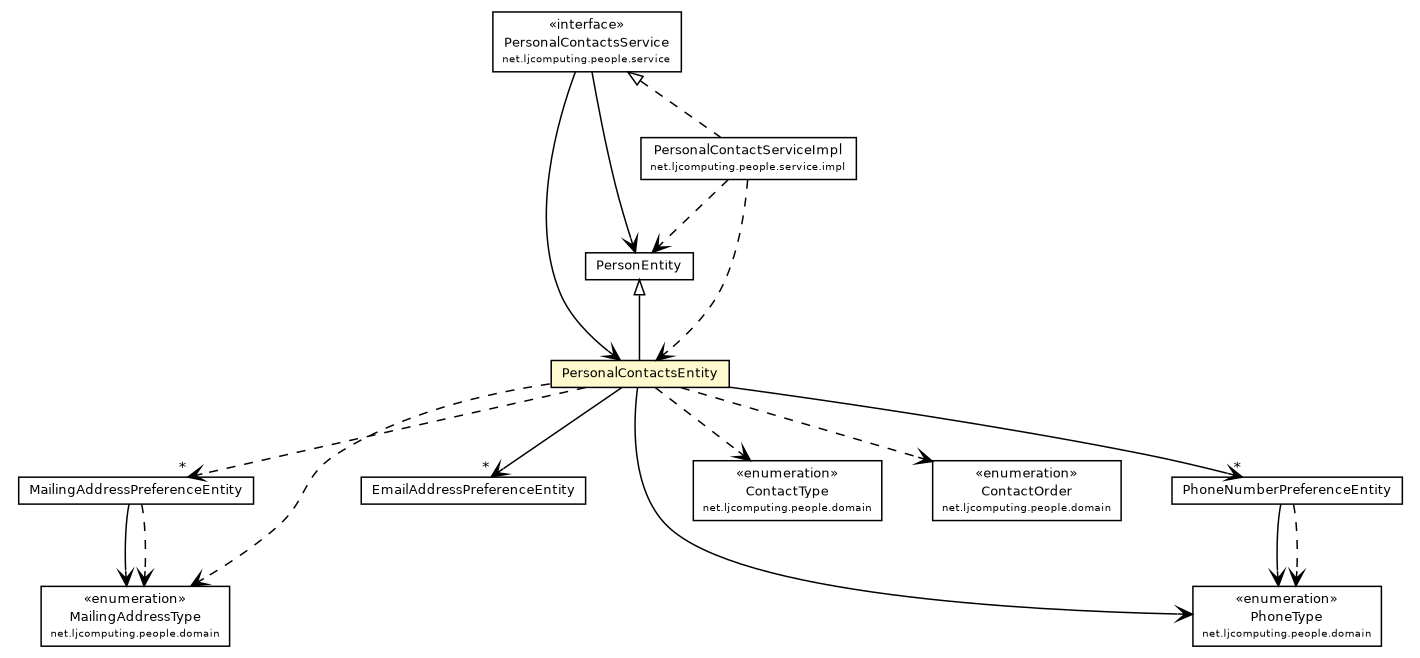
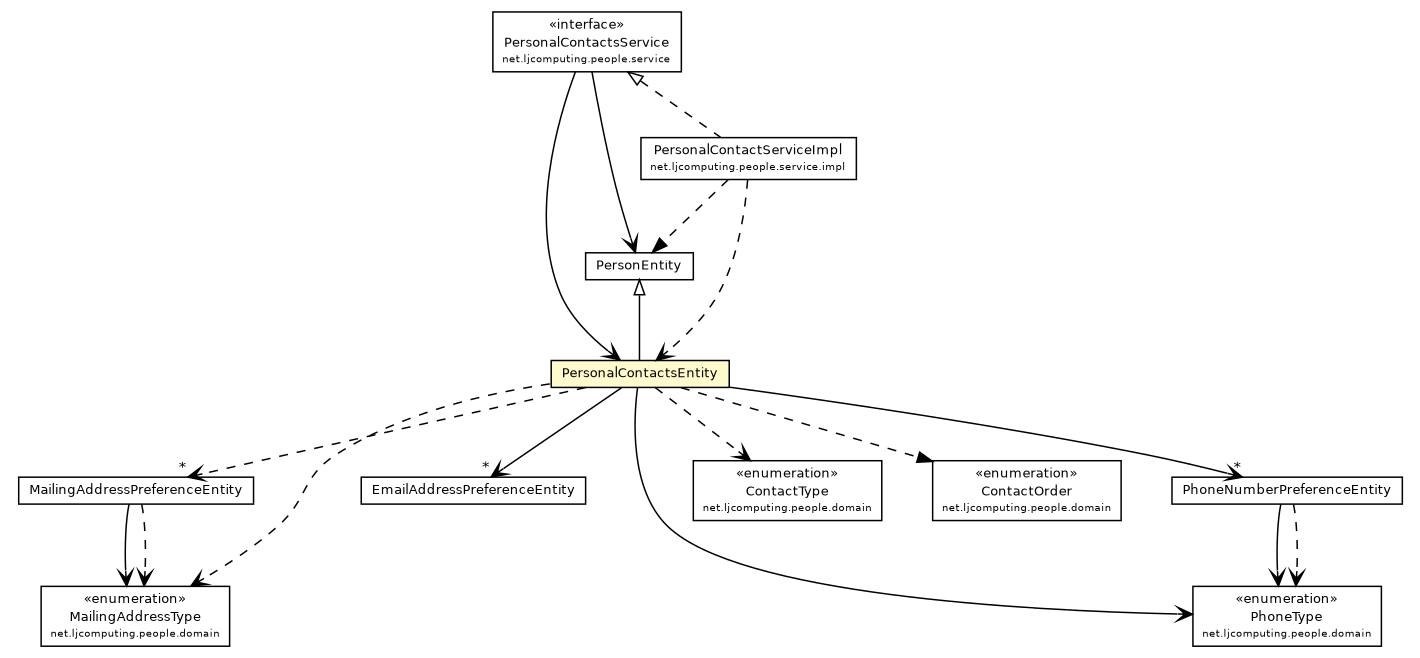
(696, 211) -> (696, 211)
(800, 422) -> (800, 422)
